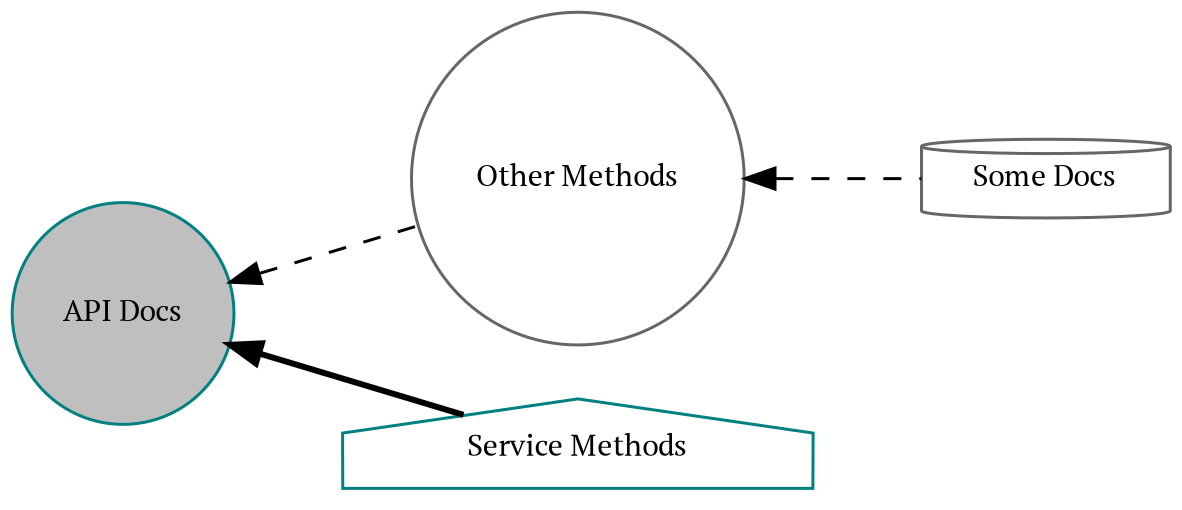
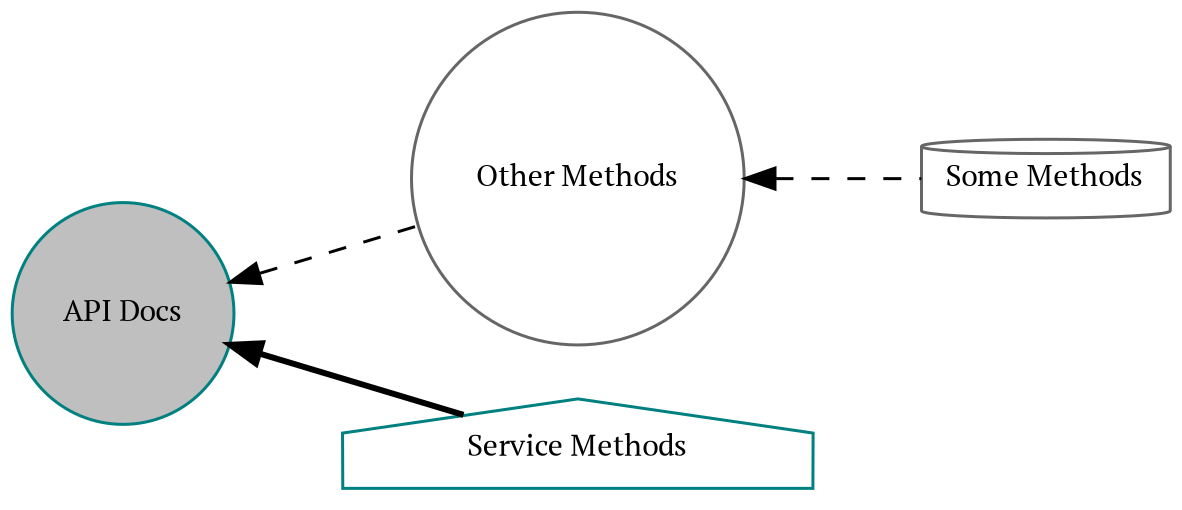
(1046, 179) -> (1046, 179)
